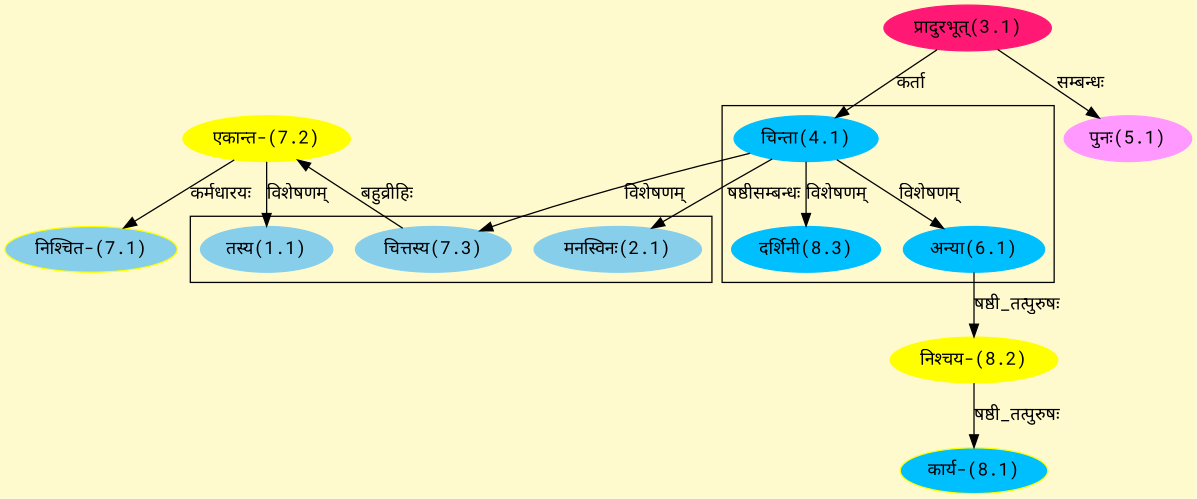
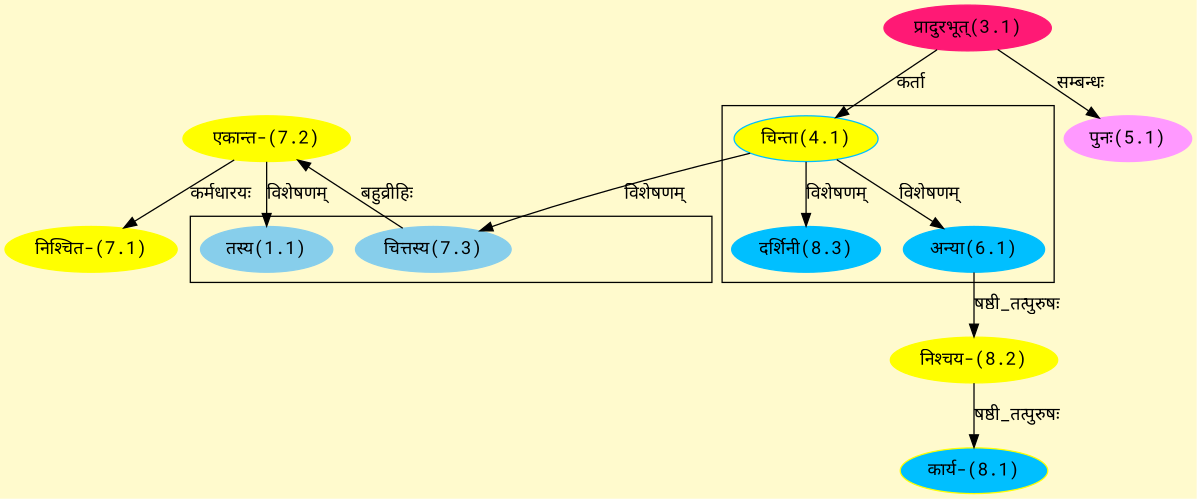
(806, 139) -> (806, 139)
(91, 249) -> (91, 249)
(618, 249) -> none
